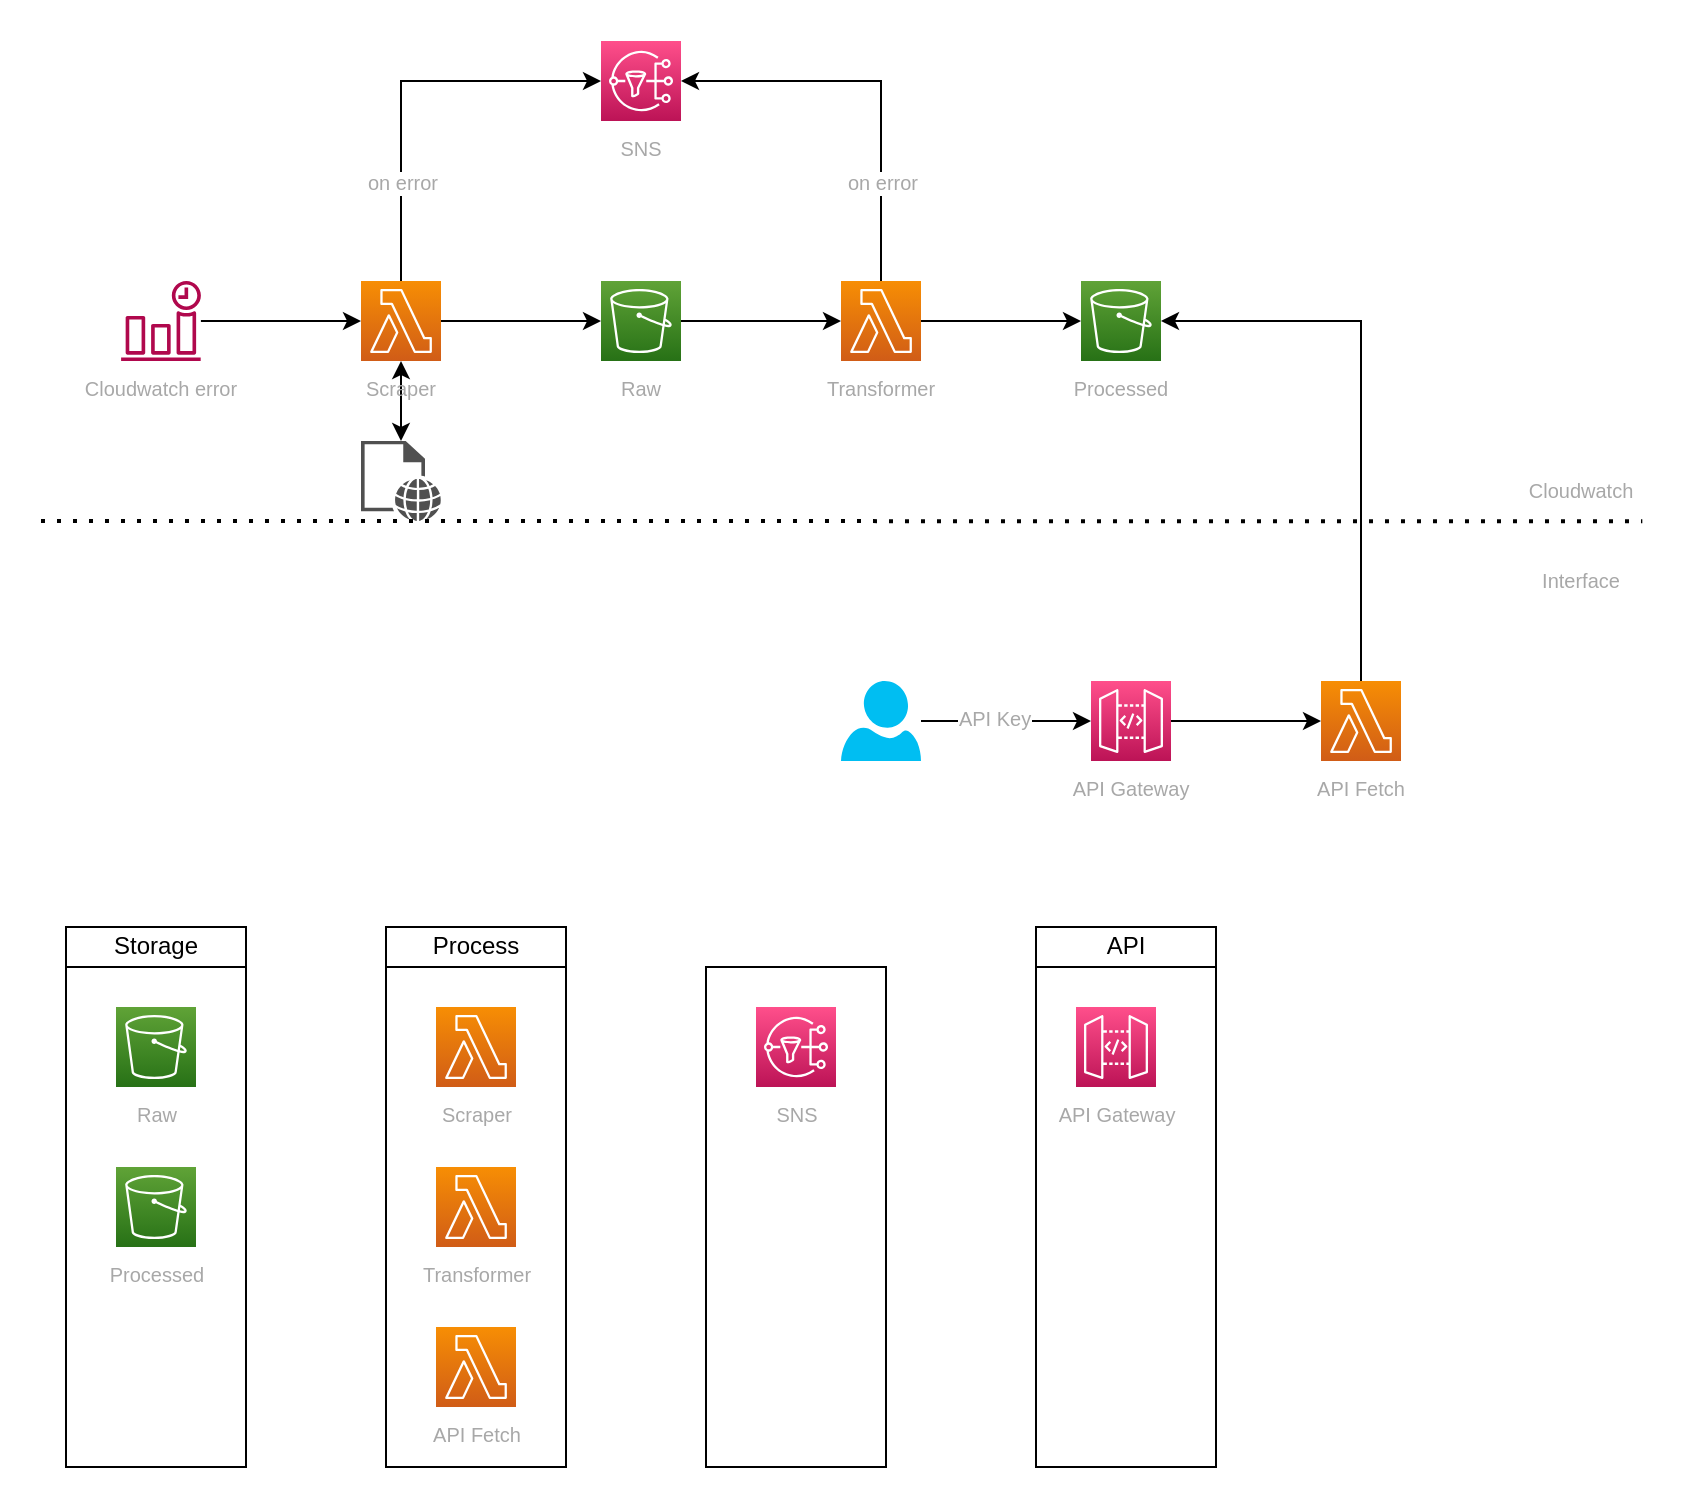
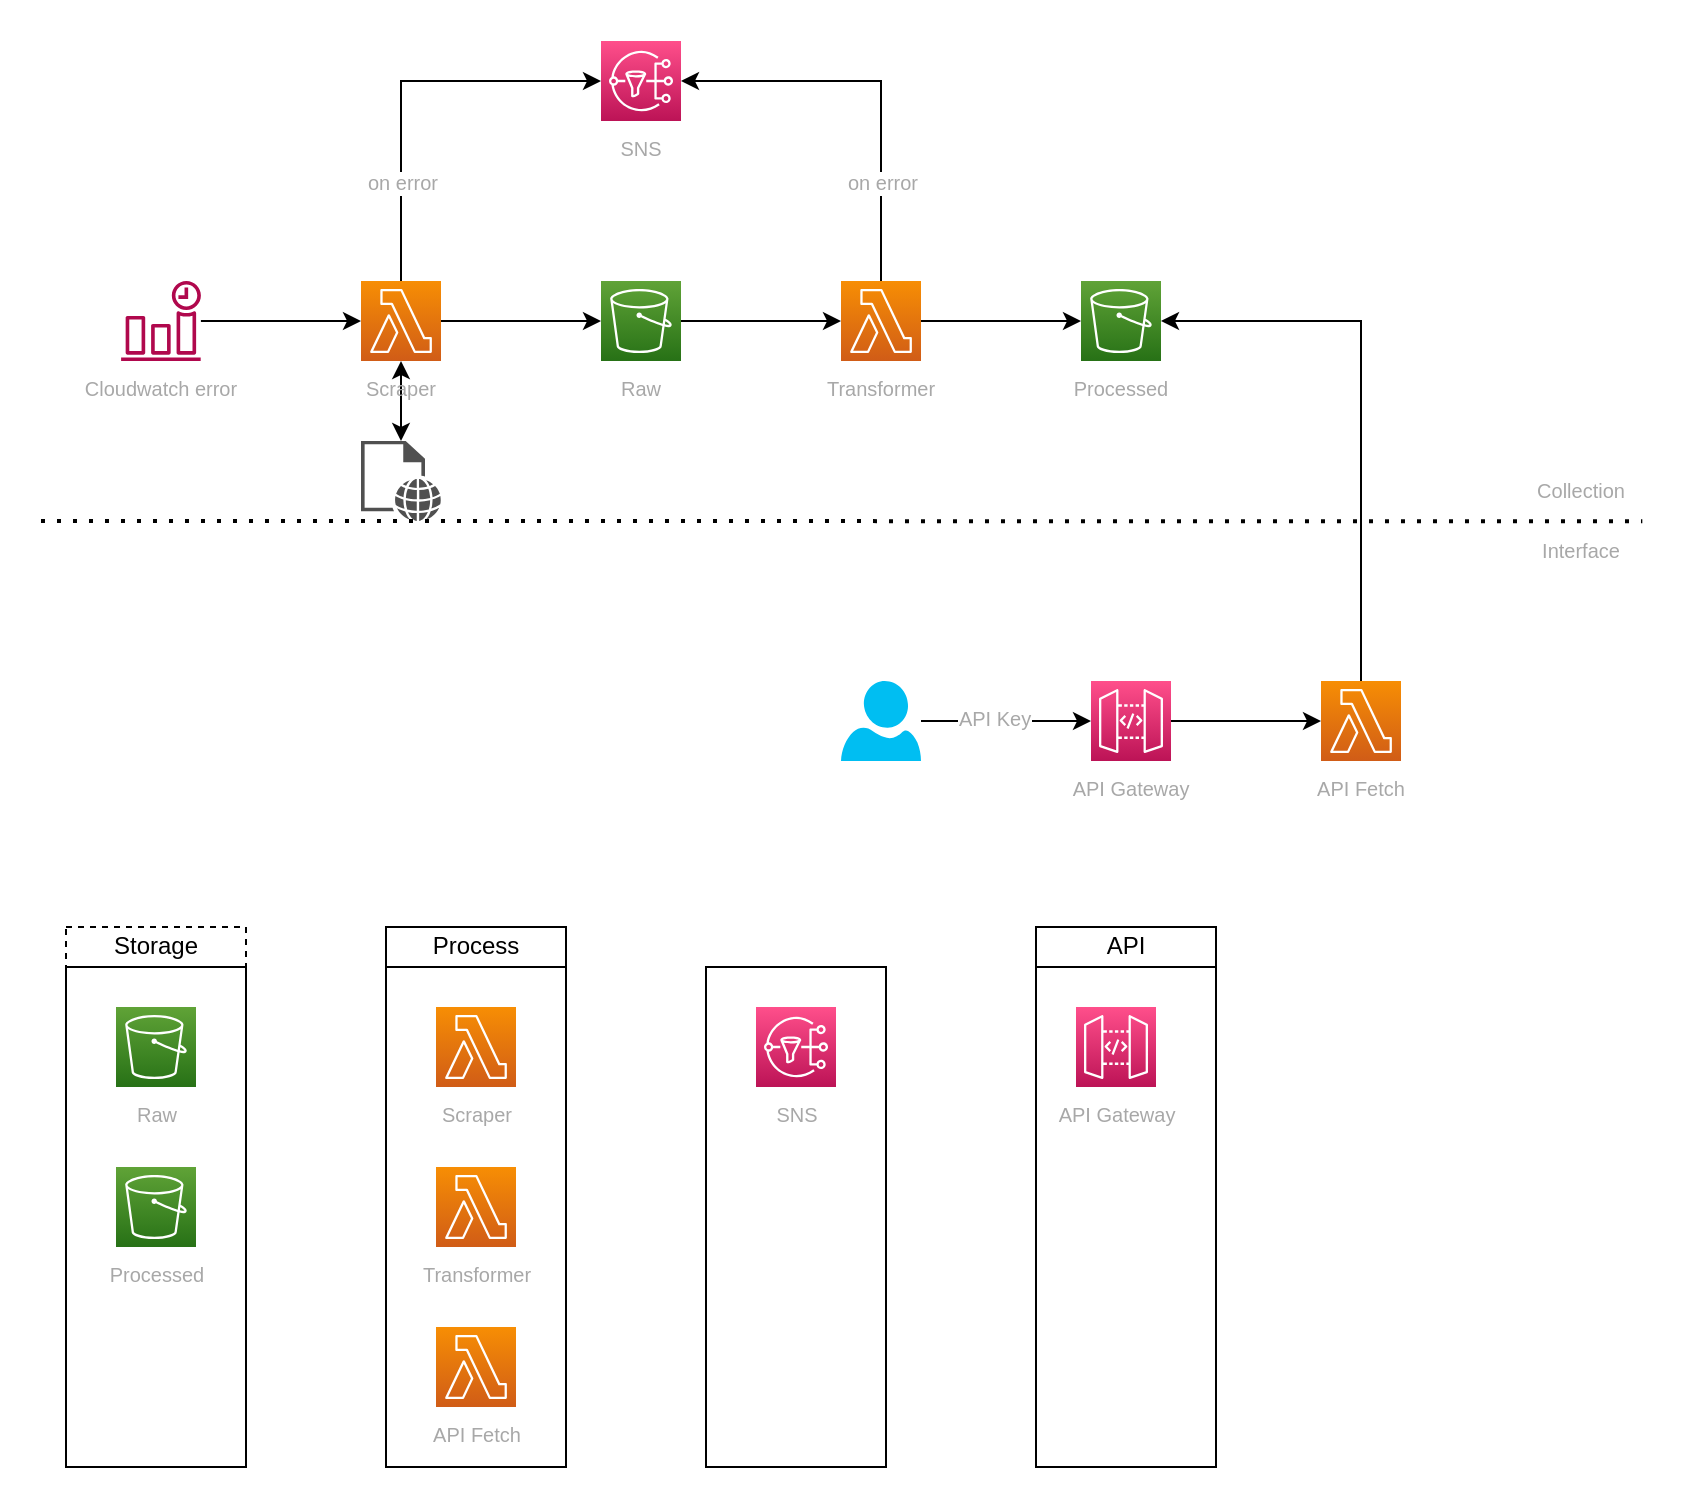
(1582, 491) -> (1582, 491)
(1581, 581) -> (1581, 551)
(156, 947) -> (156, 947)
